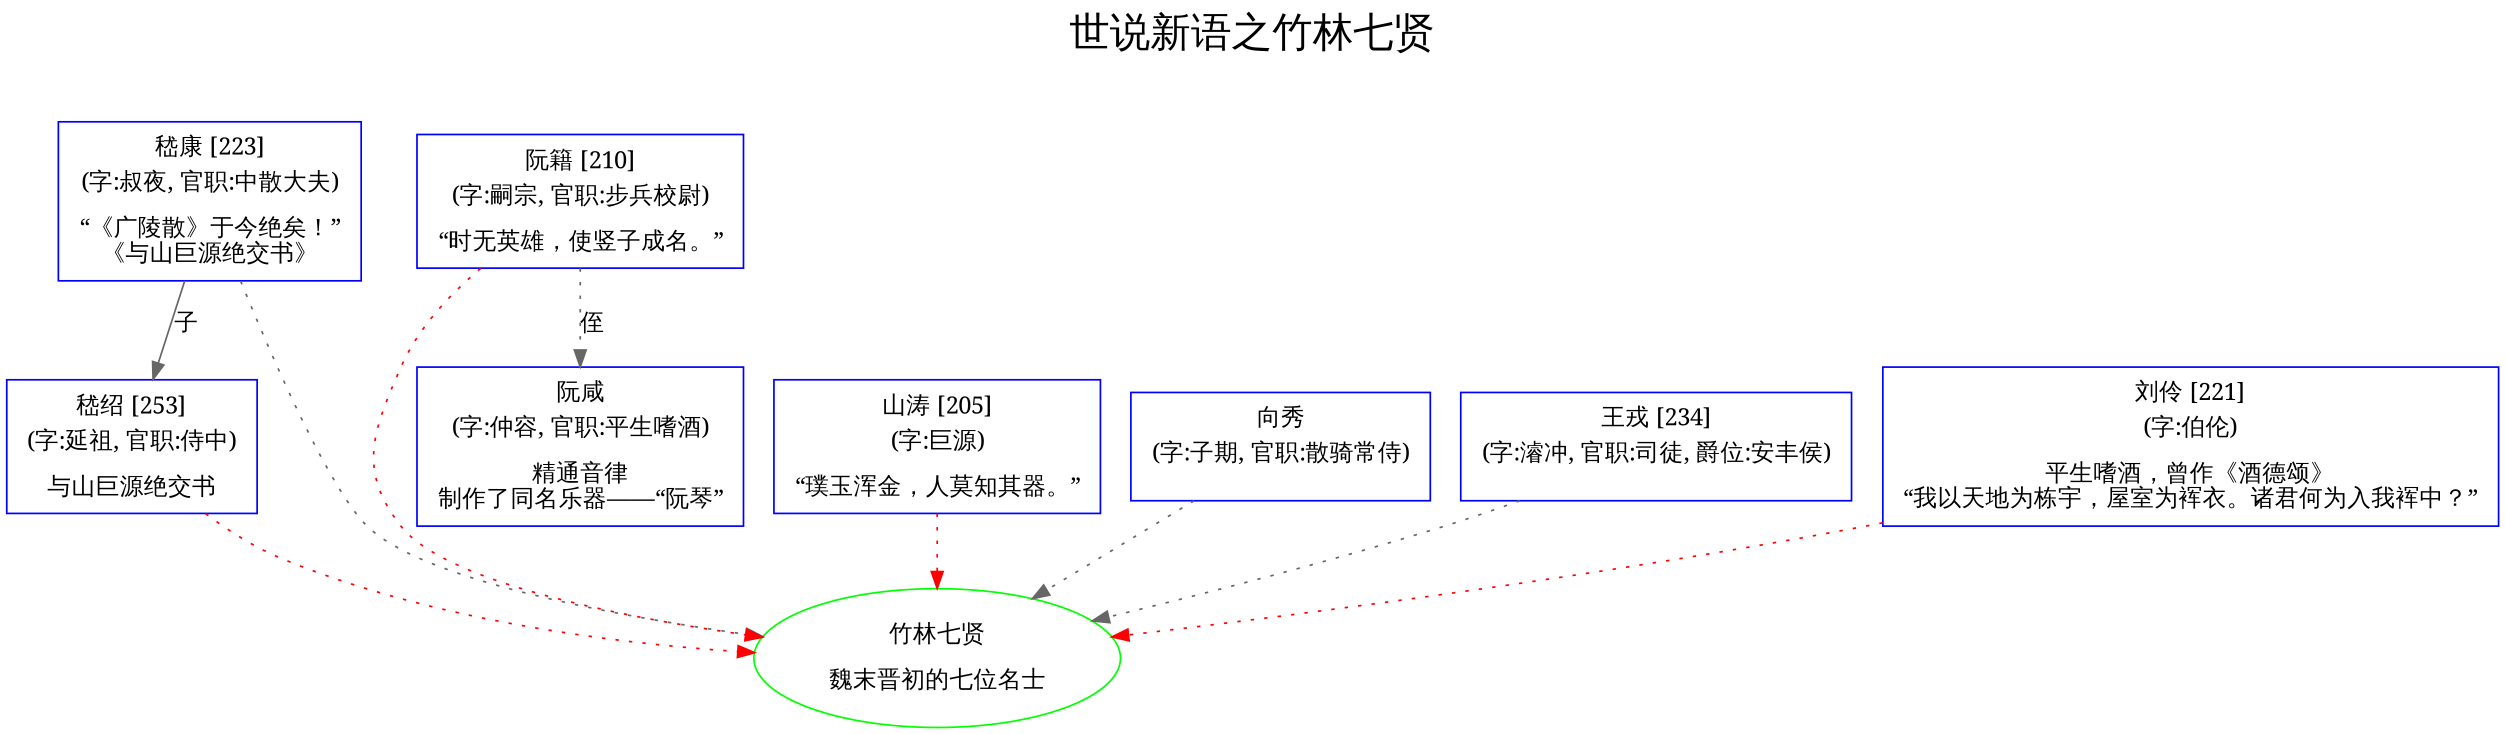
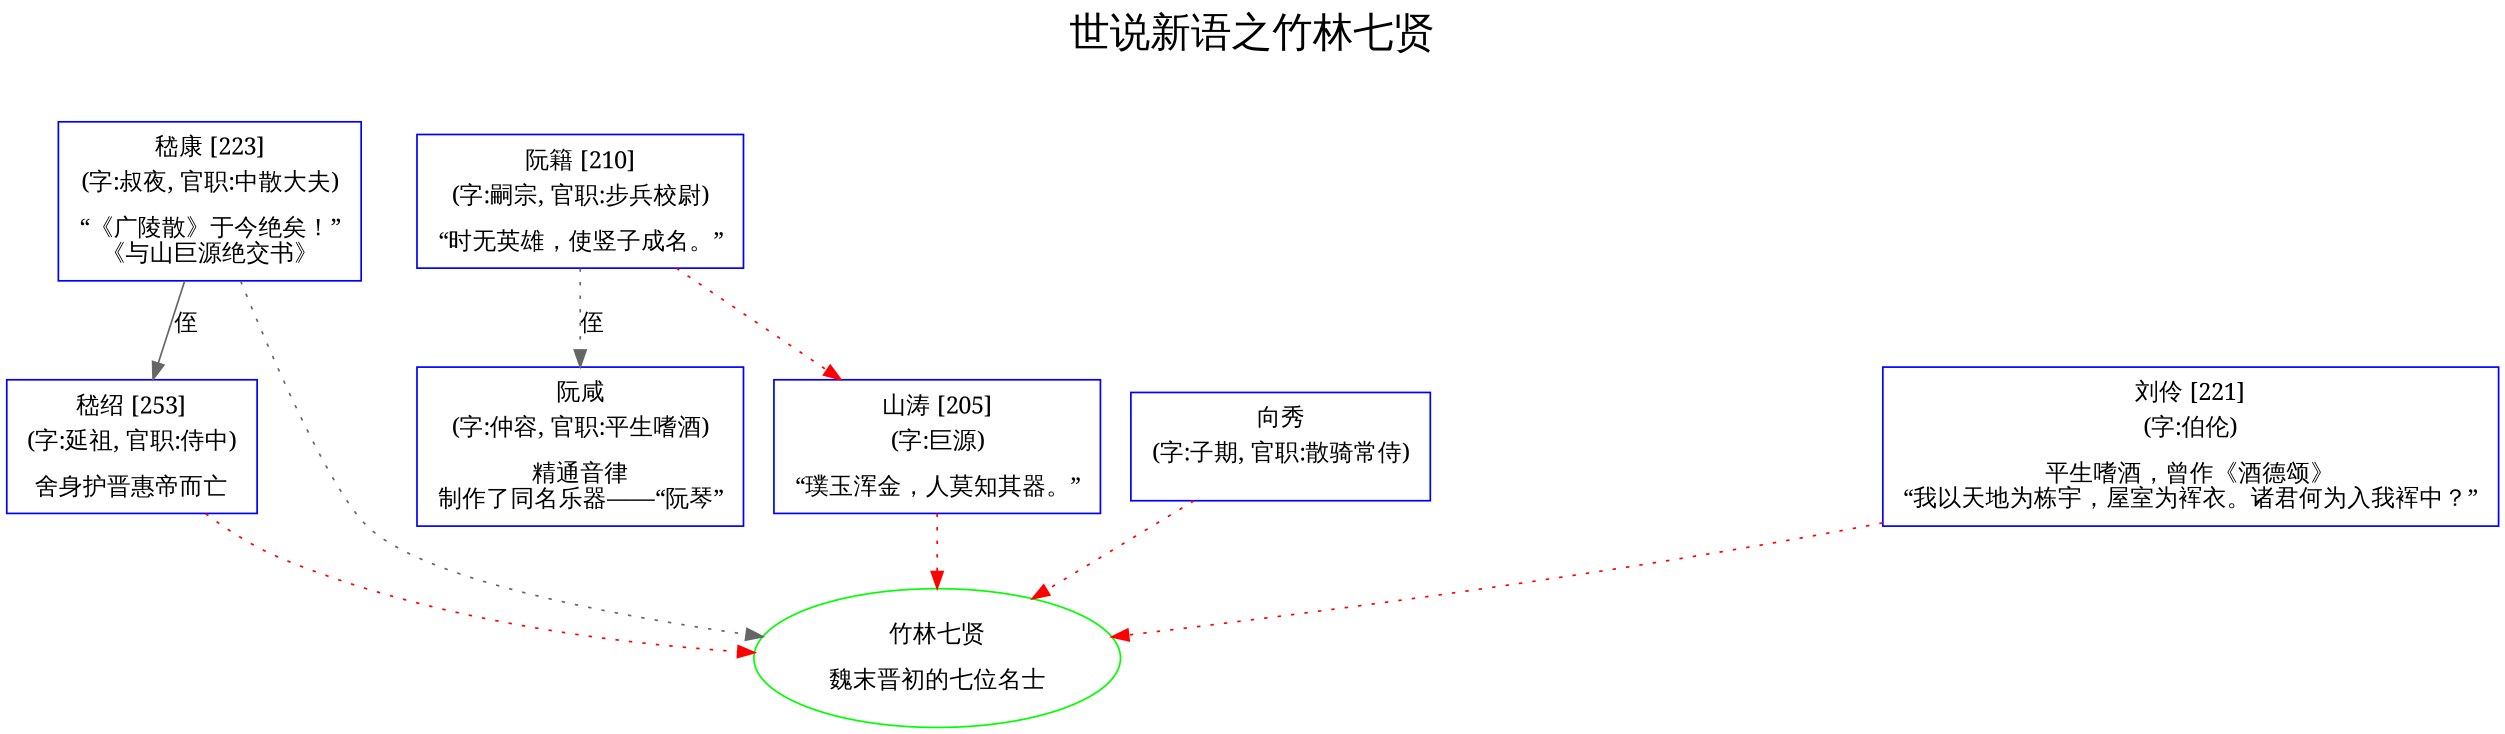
(187, 324) -> (187, 324)
(1656, 447) -> none
(132, 487) -> (132, 487)
(1120, 545) -> (1120, 545)
(427, 548) -> (752, 319)
